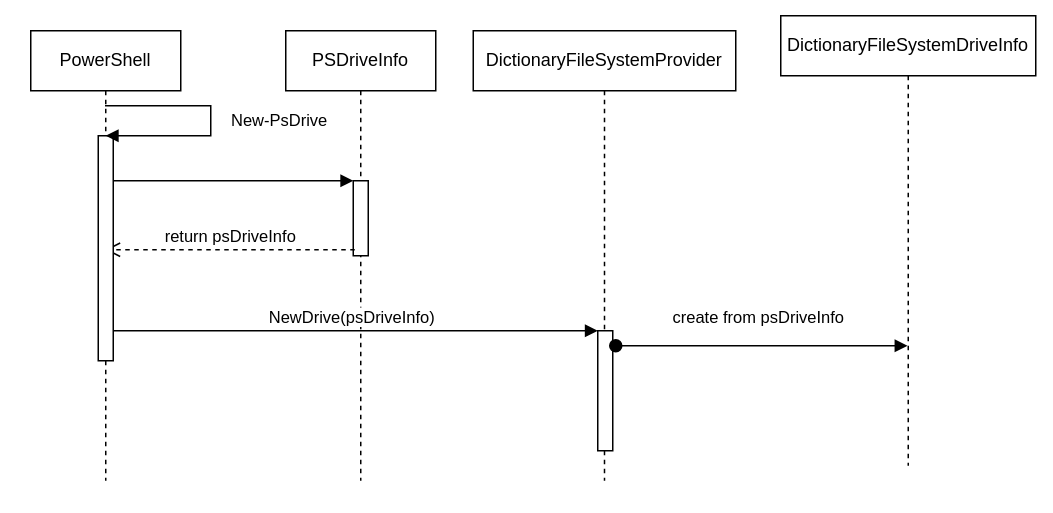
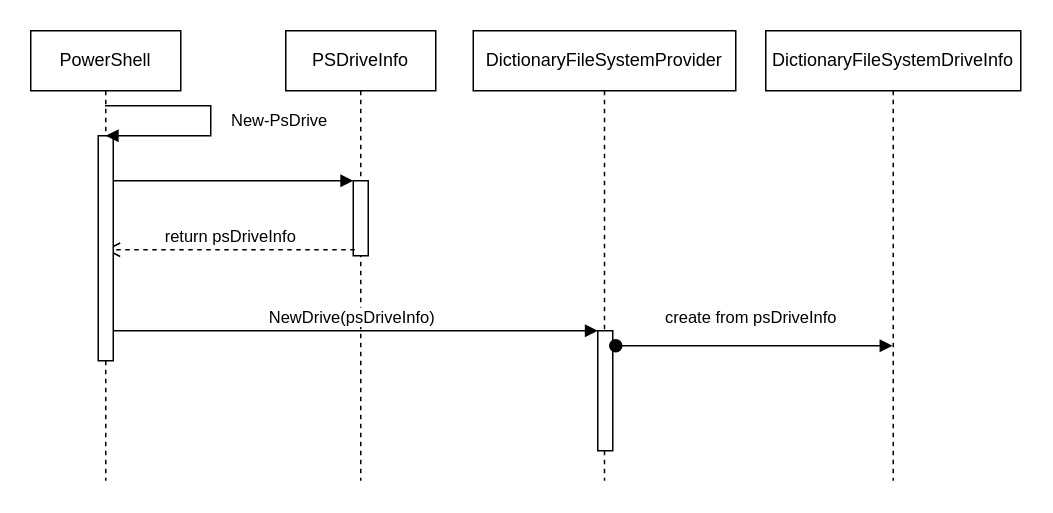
(908, 241) -> (893, 256)
